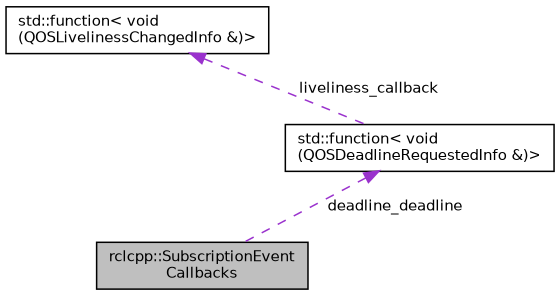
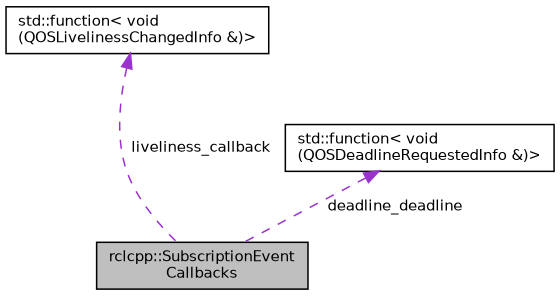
(286, 92) -> (125, 163)
